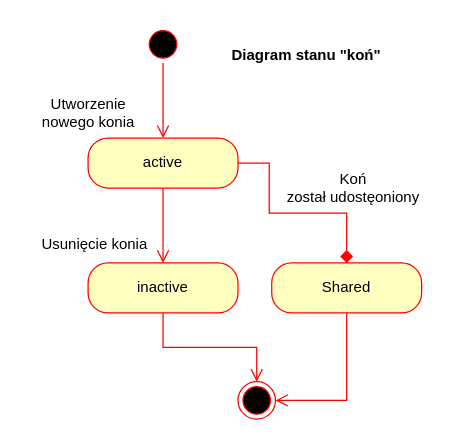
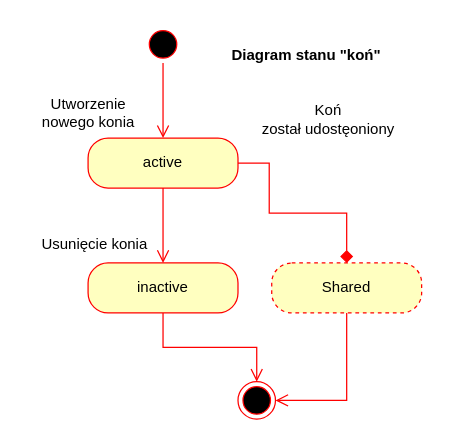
(353, 188) -> (328, 119)
(347, 288) -> (347, 288)
